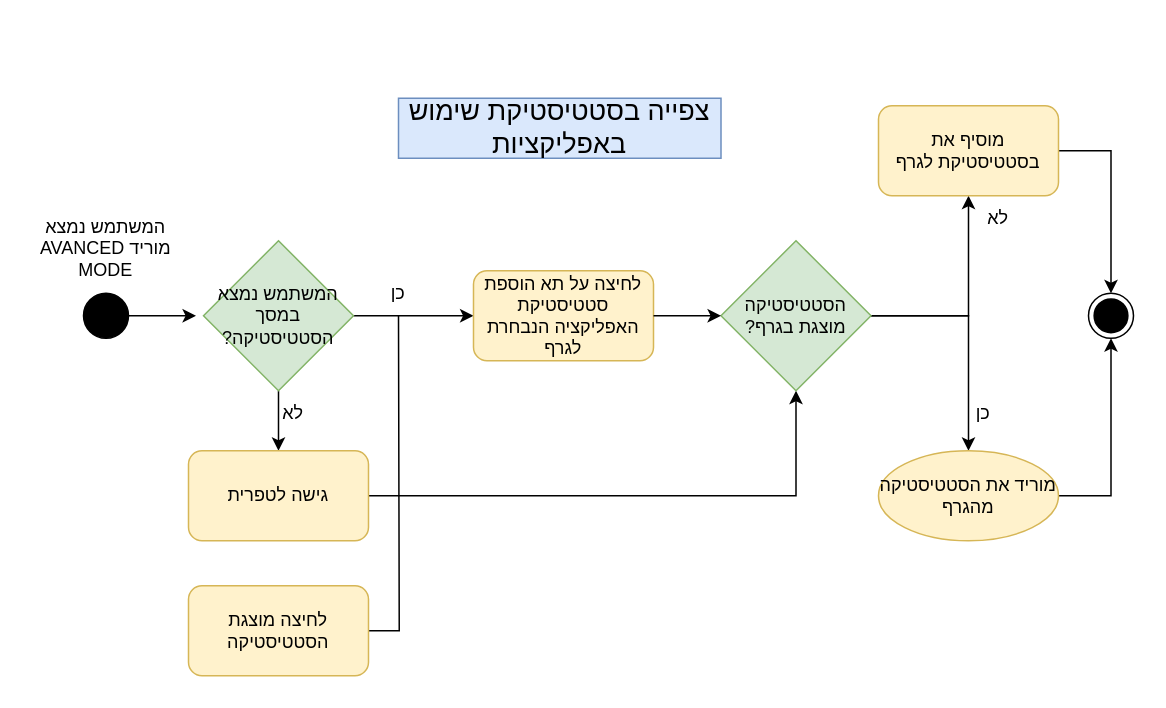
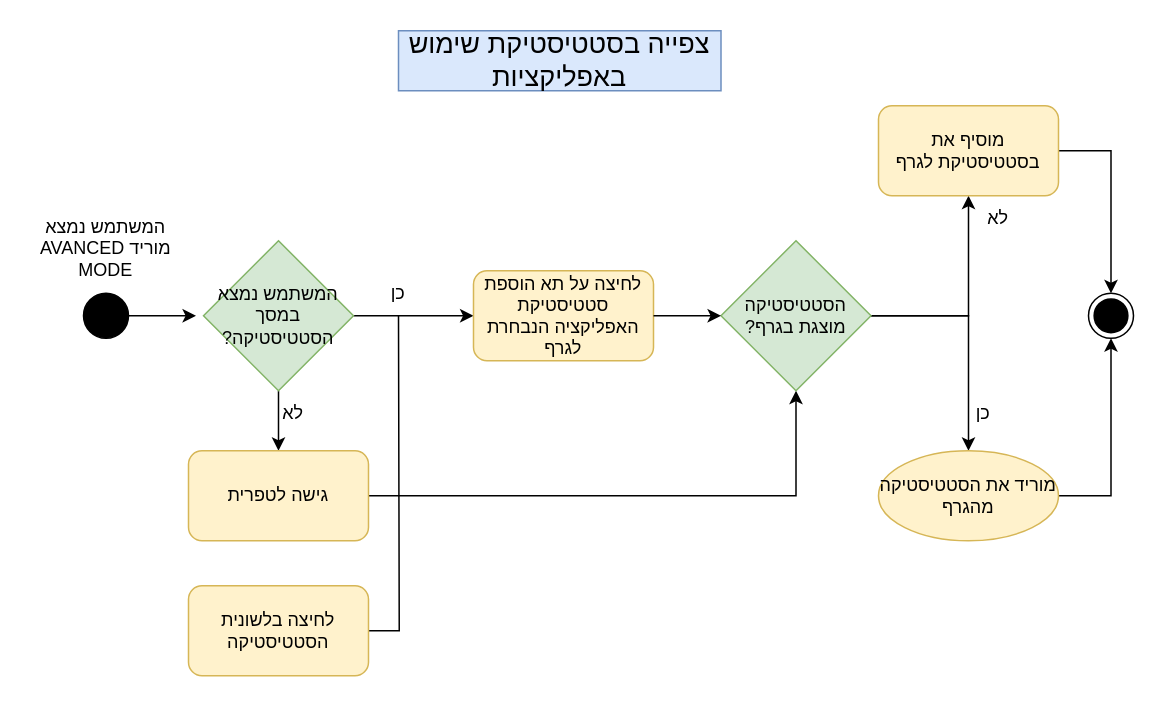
(560, 128) -> (560, 61)
(278, 631) -> (278, 631)
